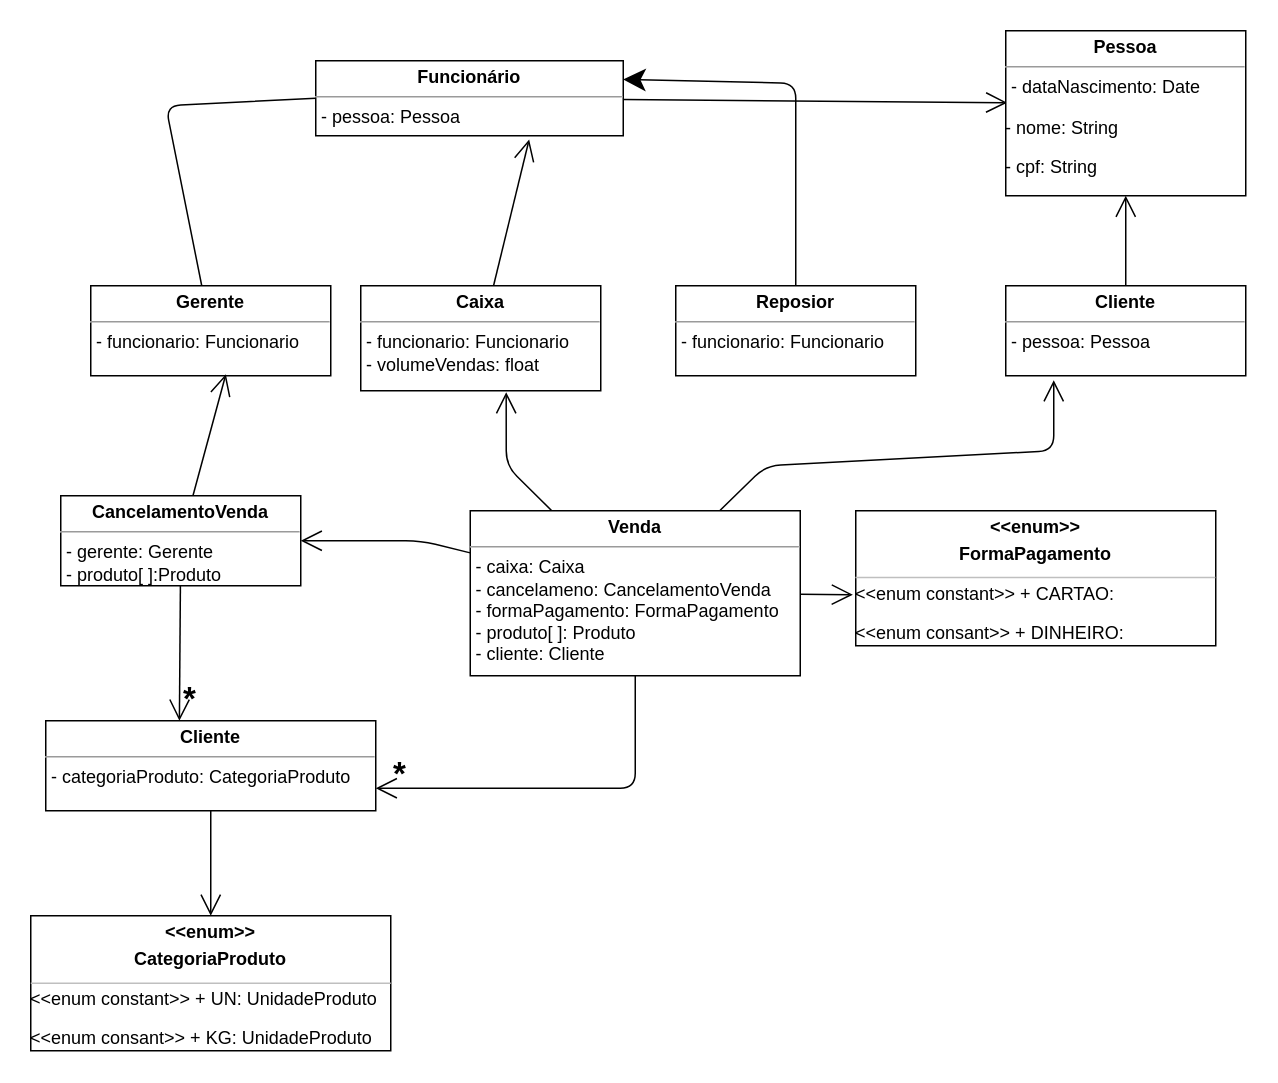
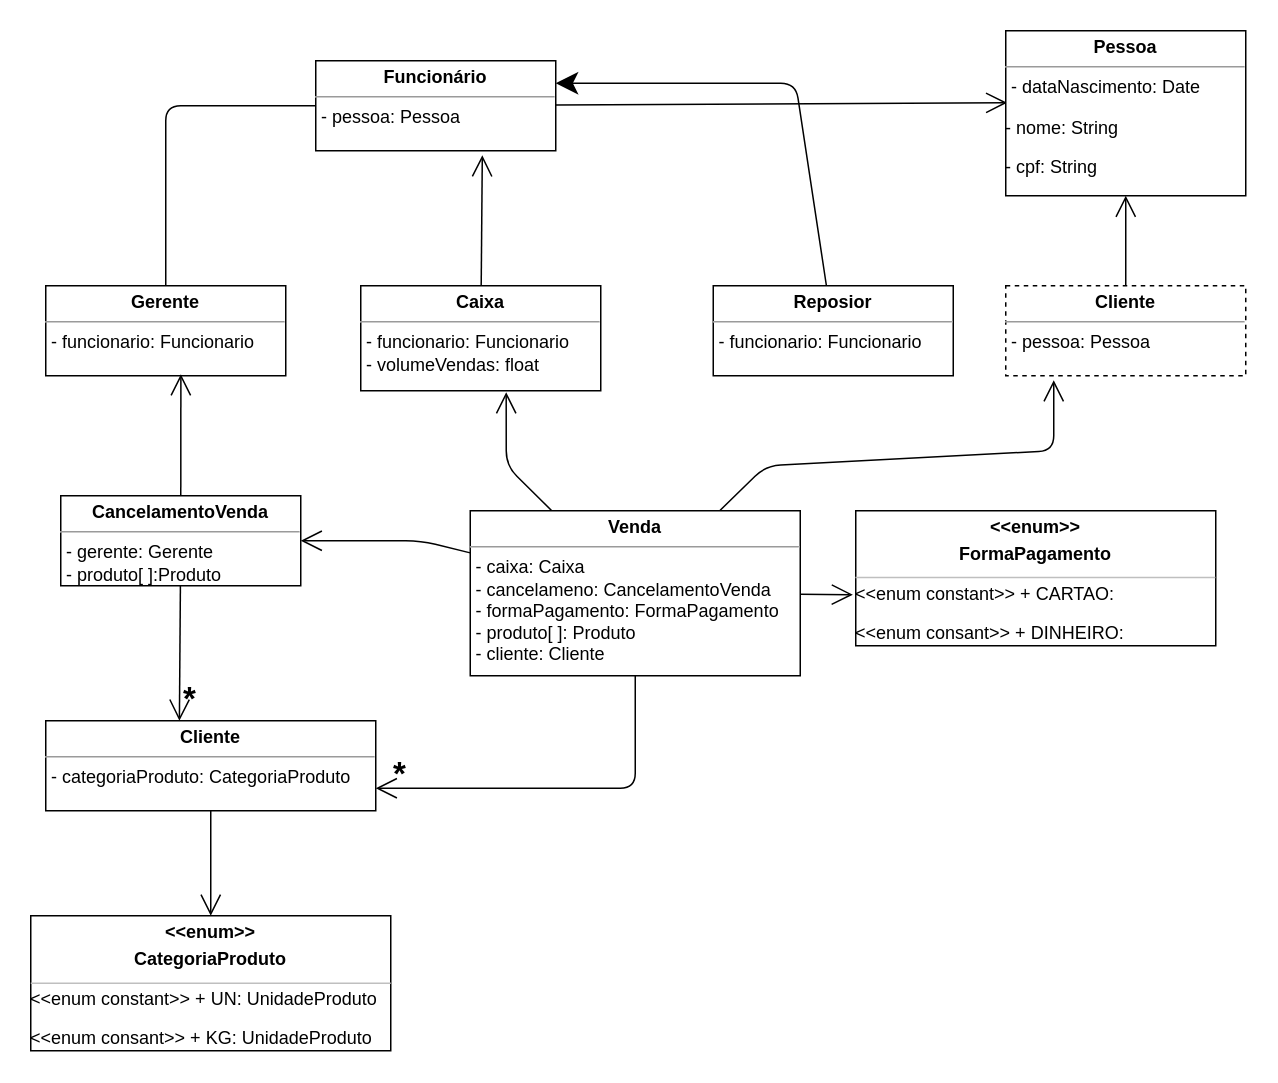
(470, 98) -> (436, 106)
(211, 331) -> (166, 331)
(796, 331) -> (833, 331)
(1126, 331) -> (1126, 331)
